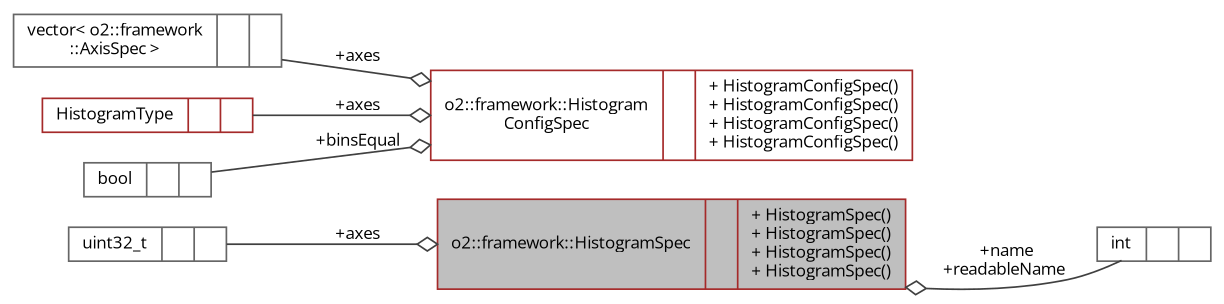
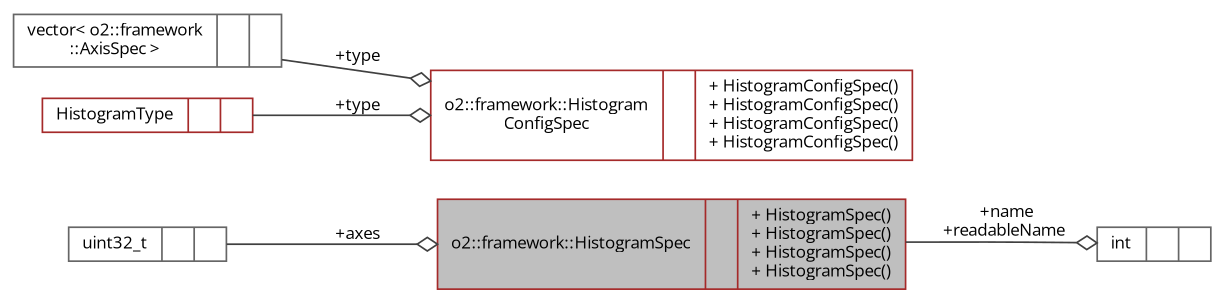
(356, 57) -> (356, 57)
(356, 106) -> (356, 106)
(148, 180) -> none
(1026, 286) -> (991, 242)
